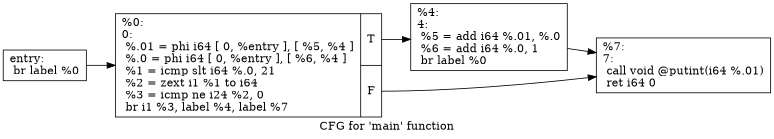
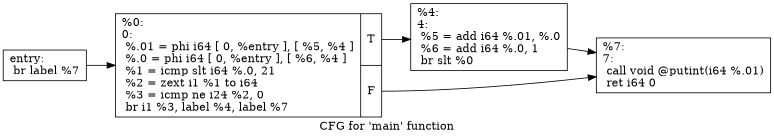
(452, 61) -> (445, 61)
(45, 71) -> (45, 71)
